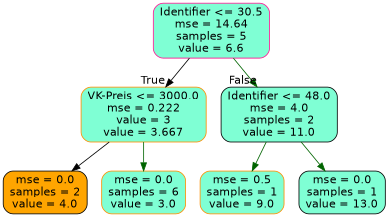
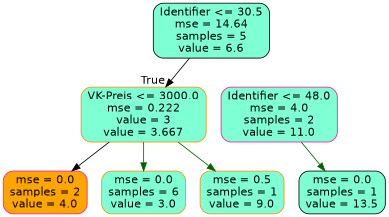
(211, 31) -> (211, 31)
(243, 69) -> none
(279, 115) -> (279, 115)
(261, 153) -> (193, 154)
(45, 192) -> (45, 192)
(342, 192) -> (342, 192)
